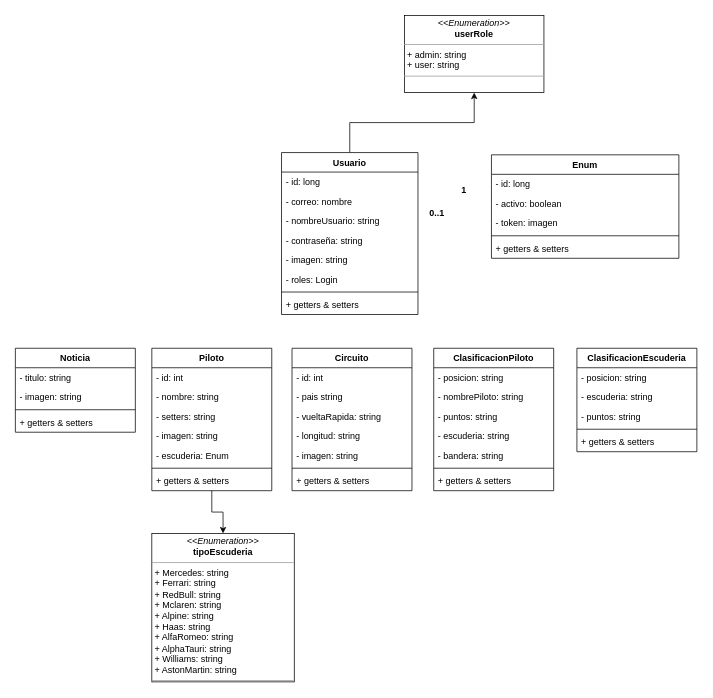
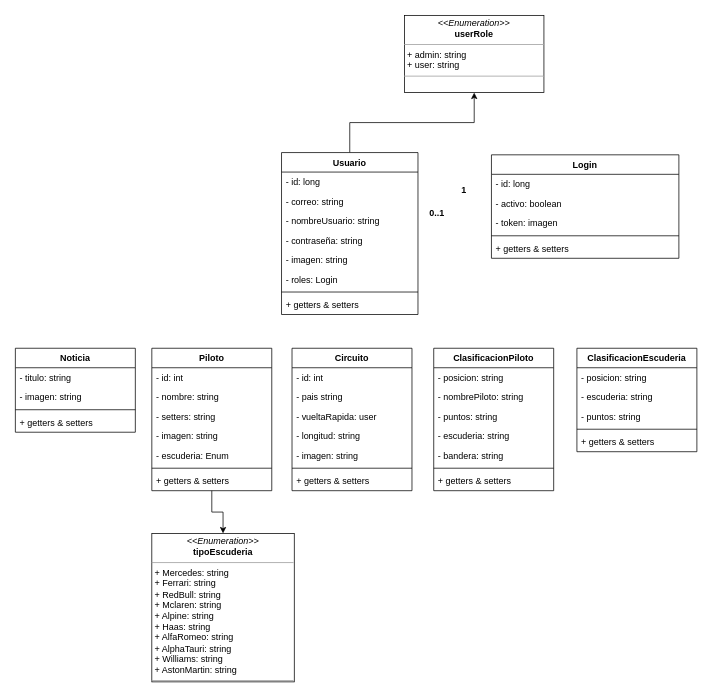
(585, 165) -> (585, 165)
(323, 202) -> (321, 202)
(345, 417) -> (341, 417)
